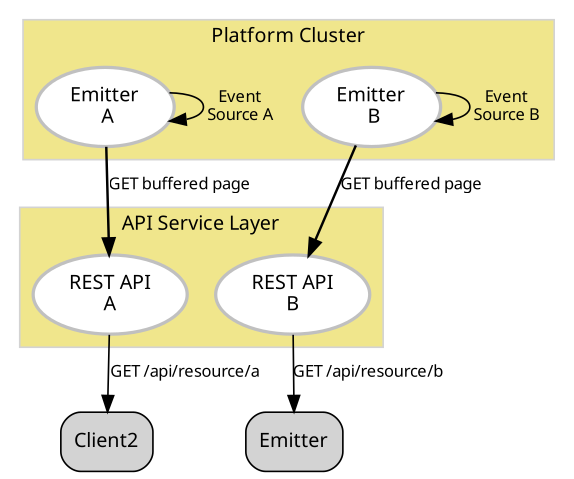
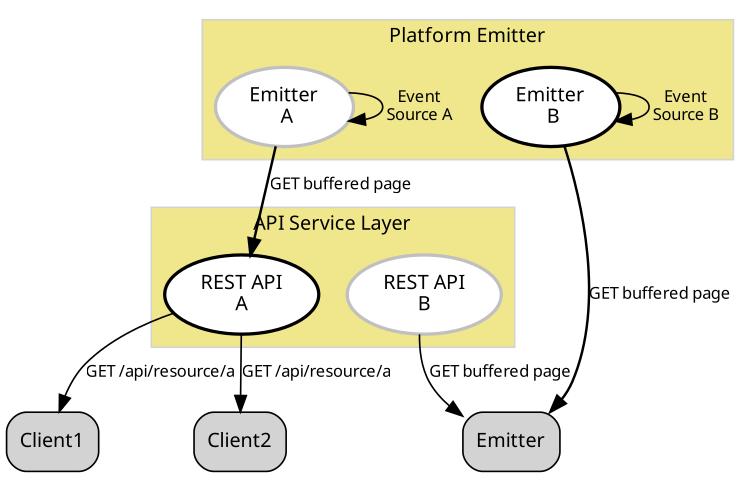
(289, 37) -> (468, 37)
(372, 107) -> (551, 107)
(336, 193) -> (588, 274)
(110, 295) -> (242, 295)
(368, 373) -> (501, 373)
none -> (53, 442)
